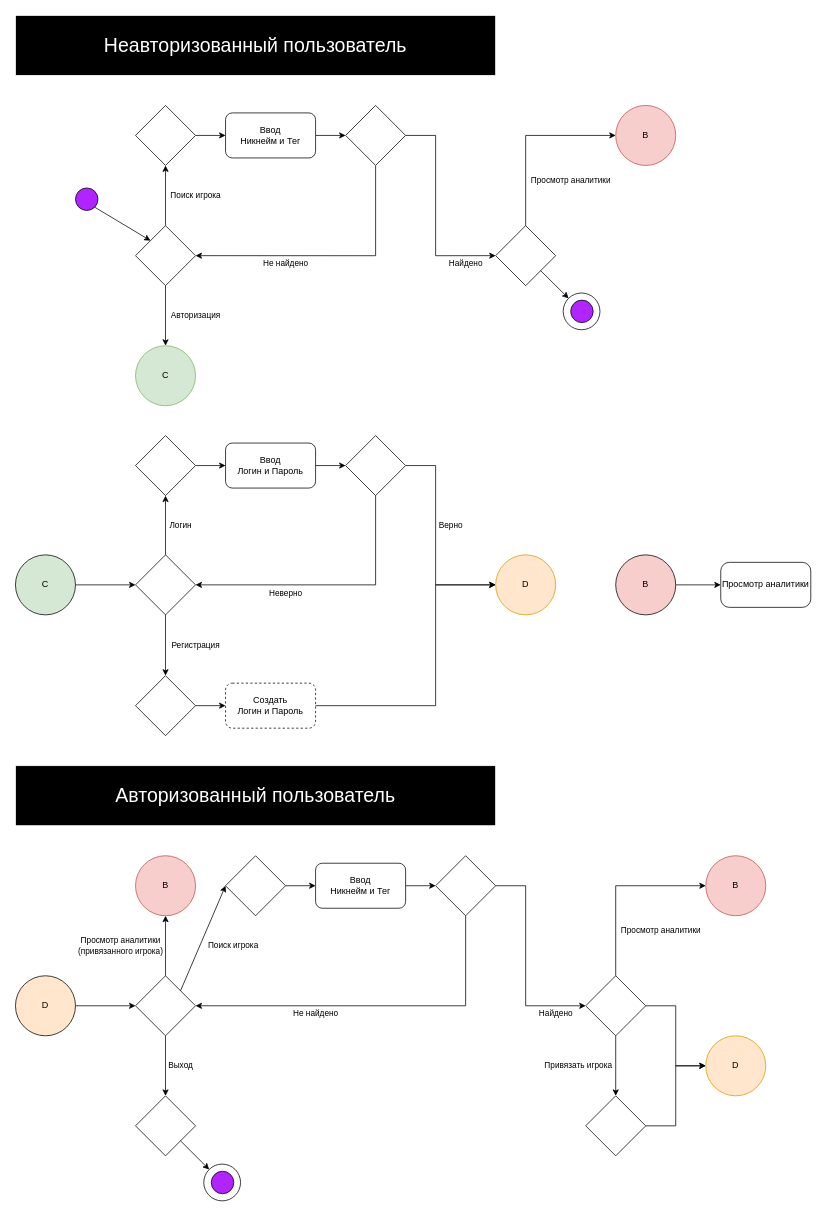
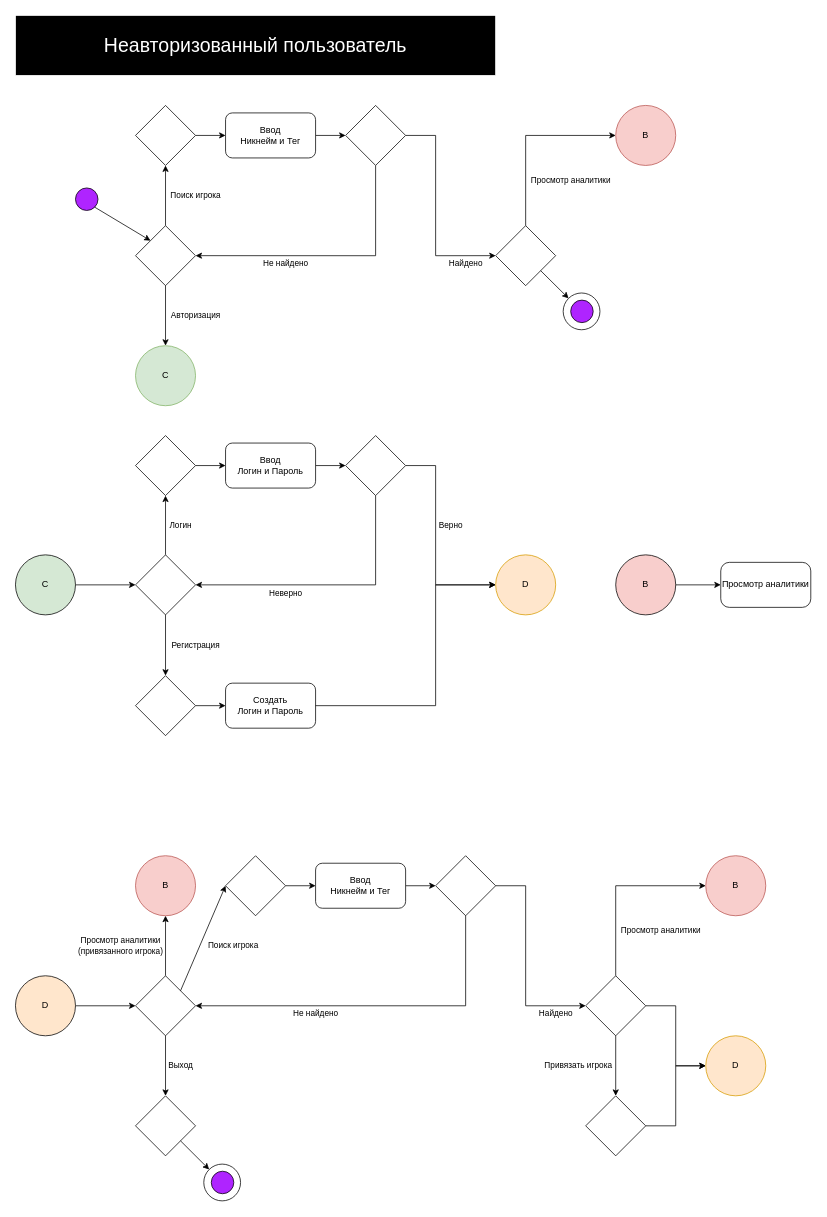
(270, 705) -> (270, 705)
(255, 795) -> none
